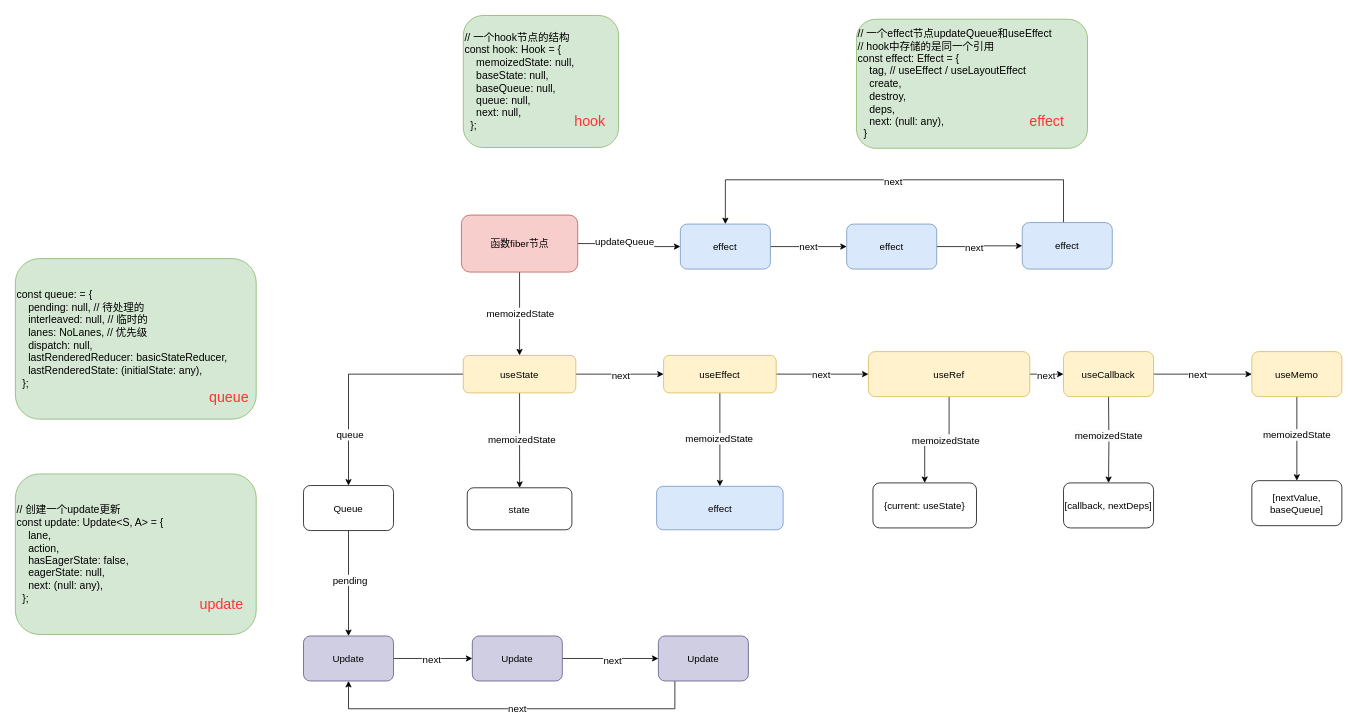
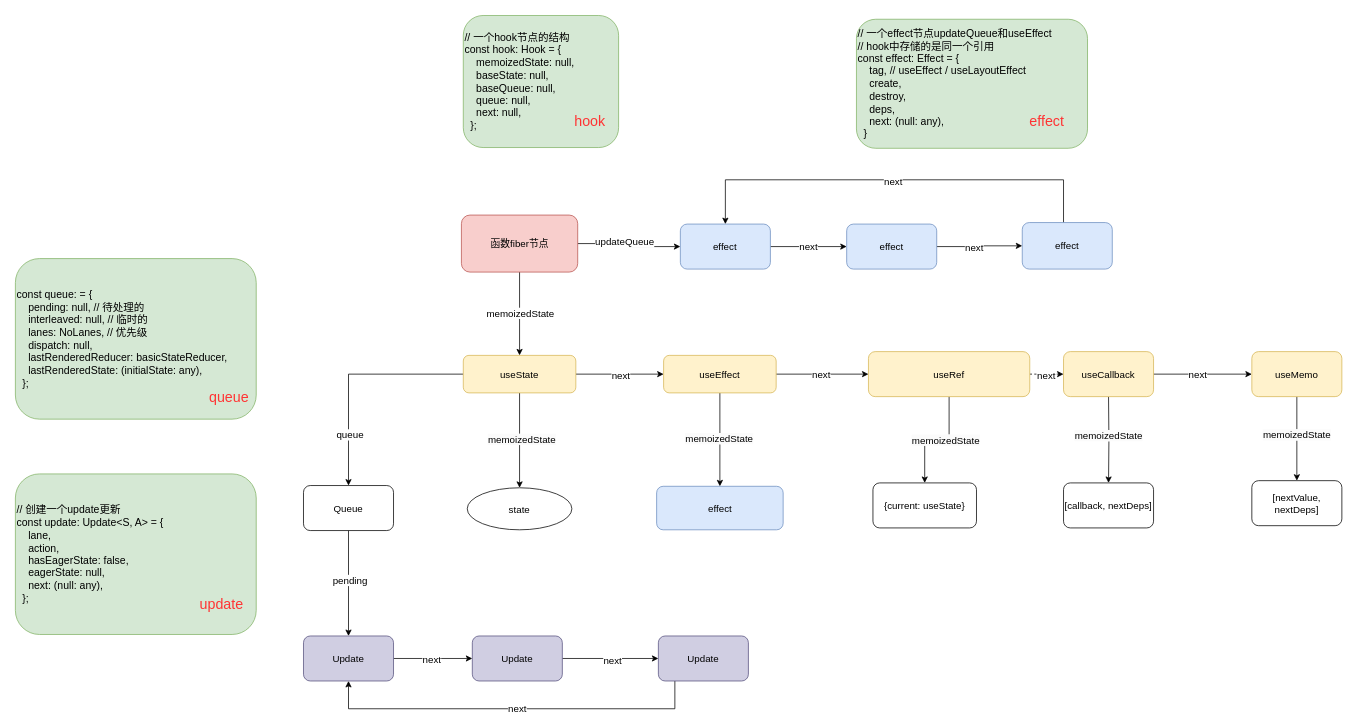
(1032, 374) -> (1032, 374)
(1296, 503) -> (1296, 503)
(519, 509) -> (519, 509)
